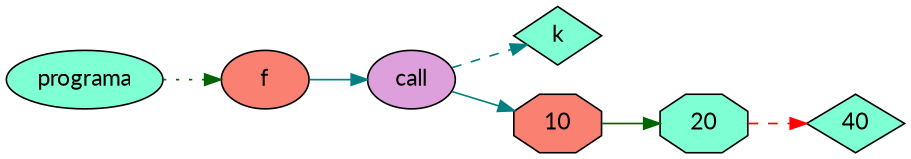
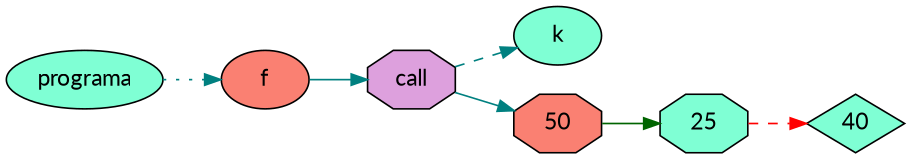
(558, 36) -> (558, 36)
(184, 80) -> (184, 80)
(411, 80) -> (411, 80)
(558, 124) -> (558, 124)
(704, 124) -> (704, 124)
